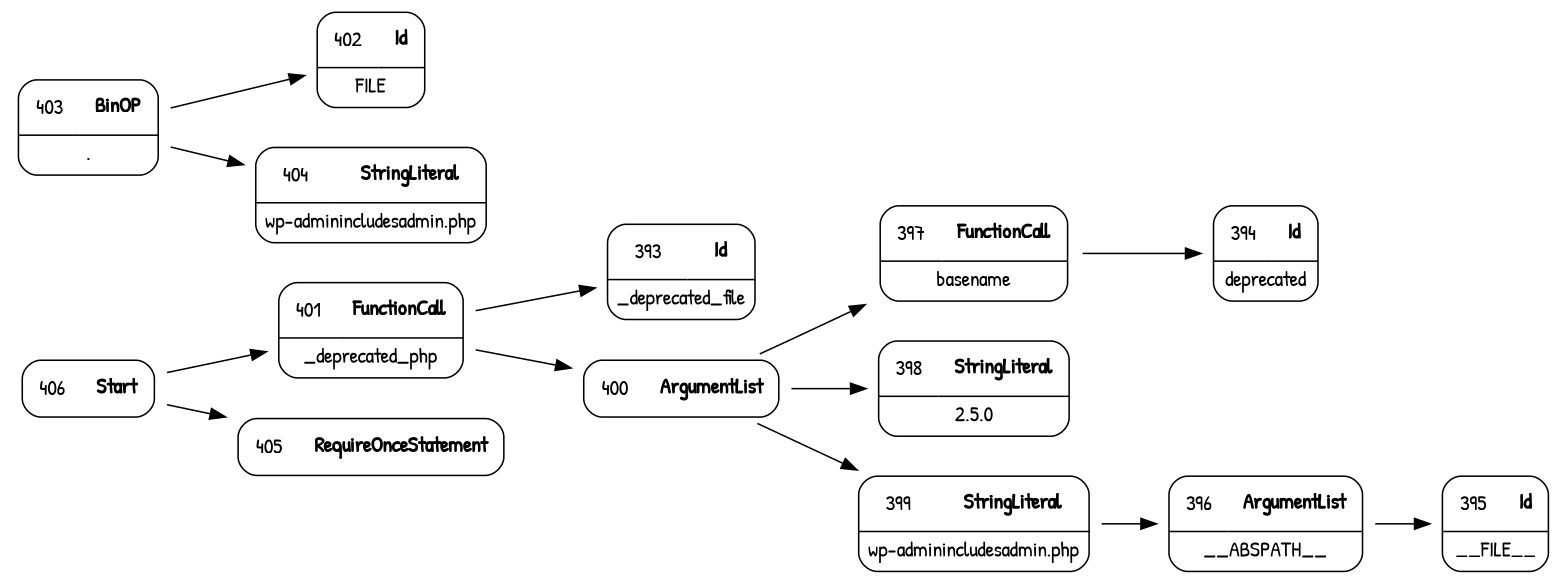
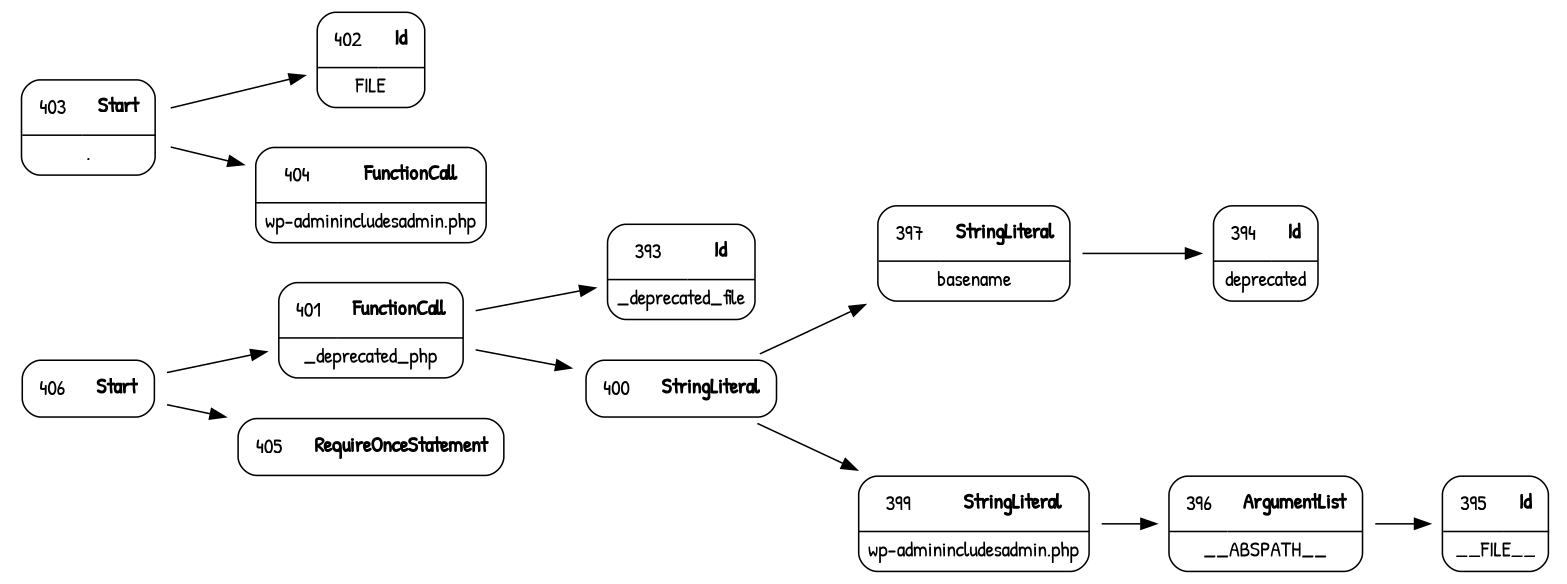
(118, 106) -> (118, 106)
(409, 174) -> (411, 174)
(1004, 232) -> (1005, 232)
(711, 387) -> (710, 387)
(974, 389) -> none
